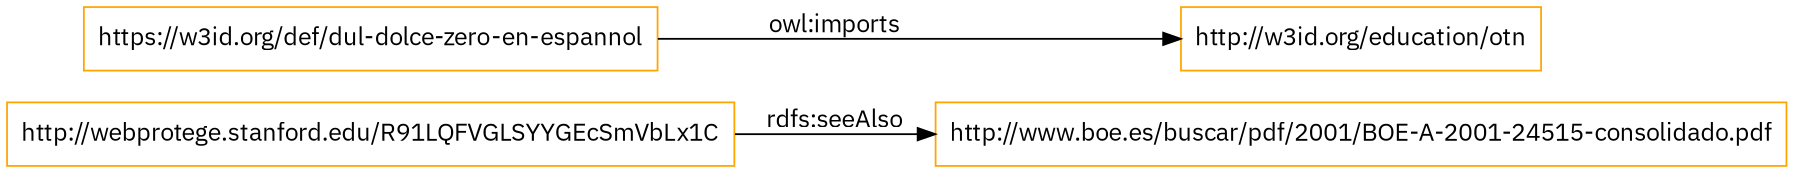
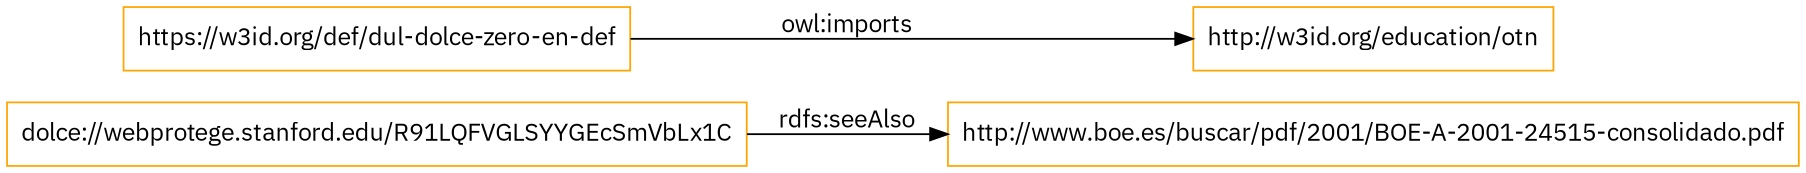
(371, 39) -> (377, 39)
(371, 134) -> (377, 134)
